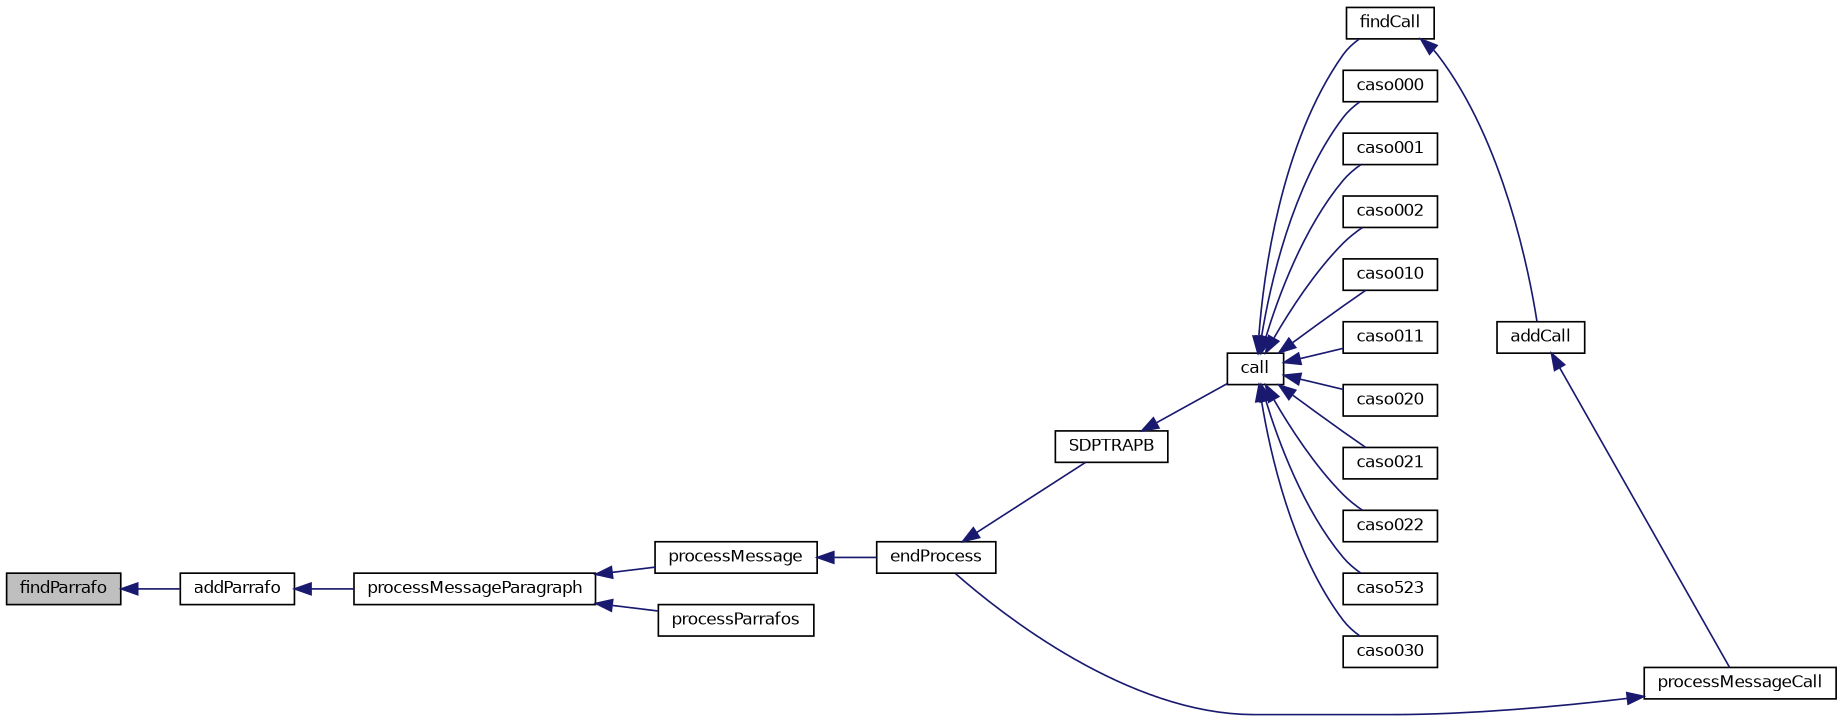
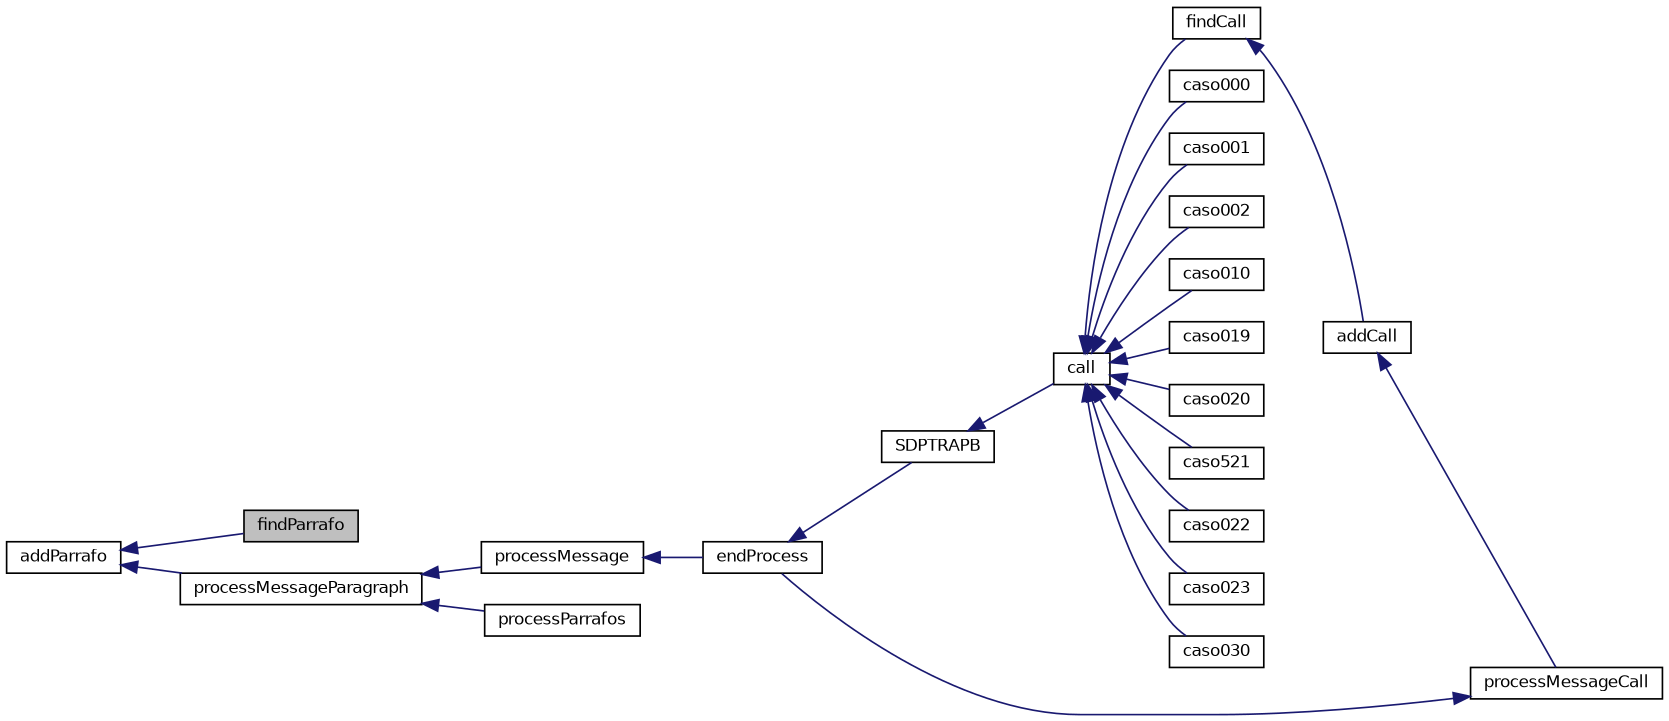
(1390, 337) -> (1217, 337)
(1390, 463) -> (1217, 463)
(159, 589) -> (191, 541)
(1390, 589) -> (1217, 589)
